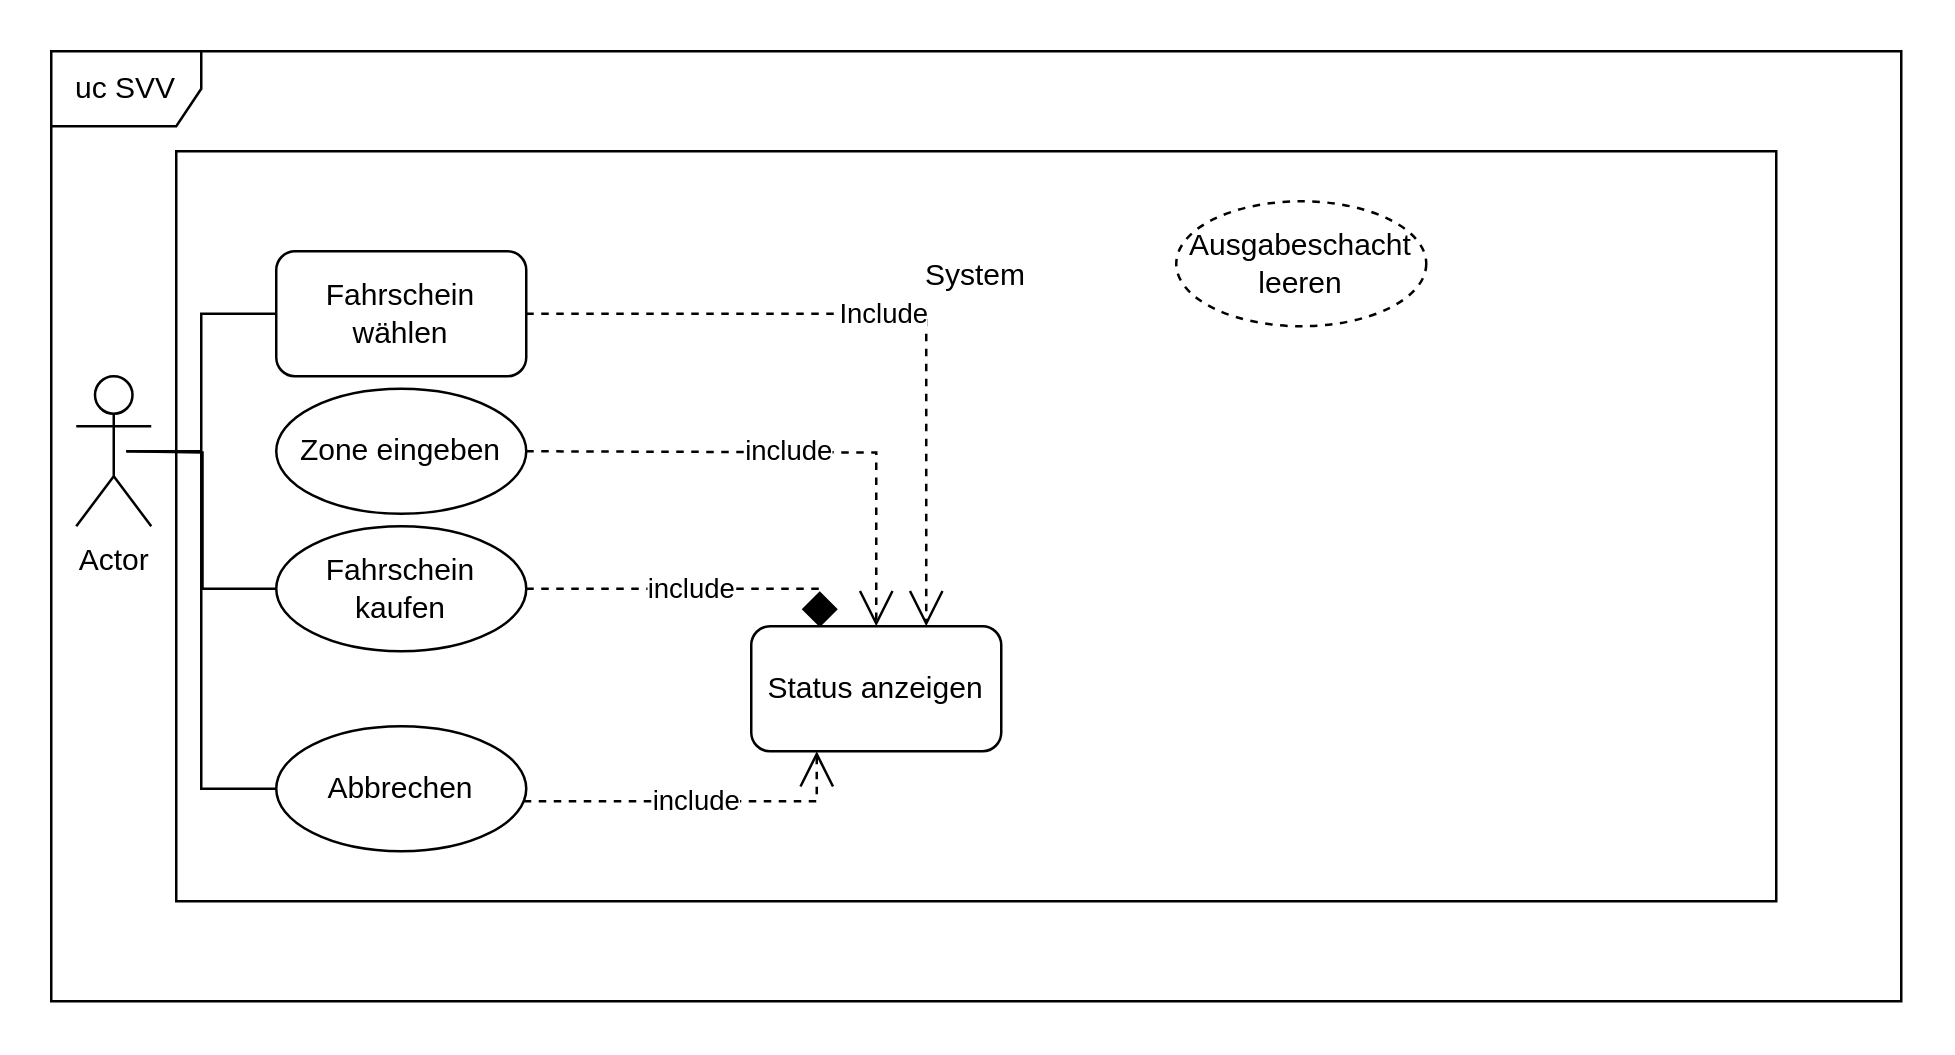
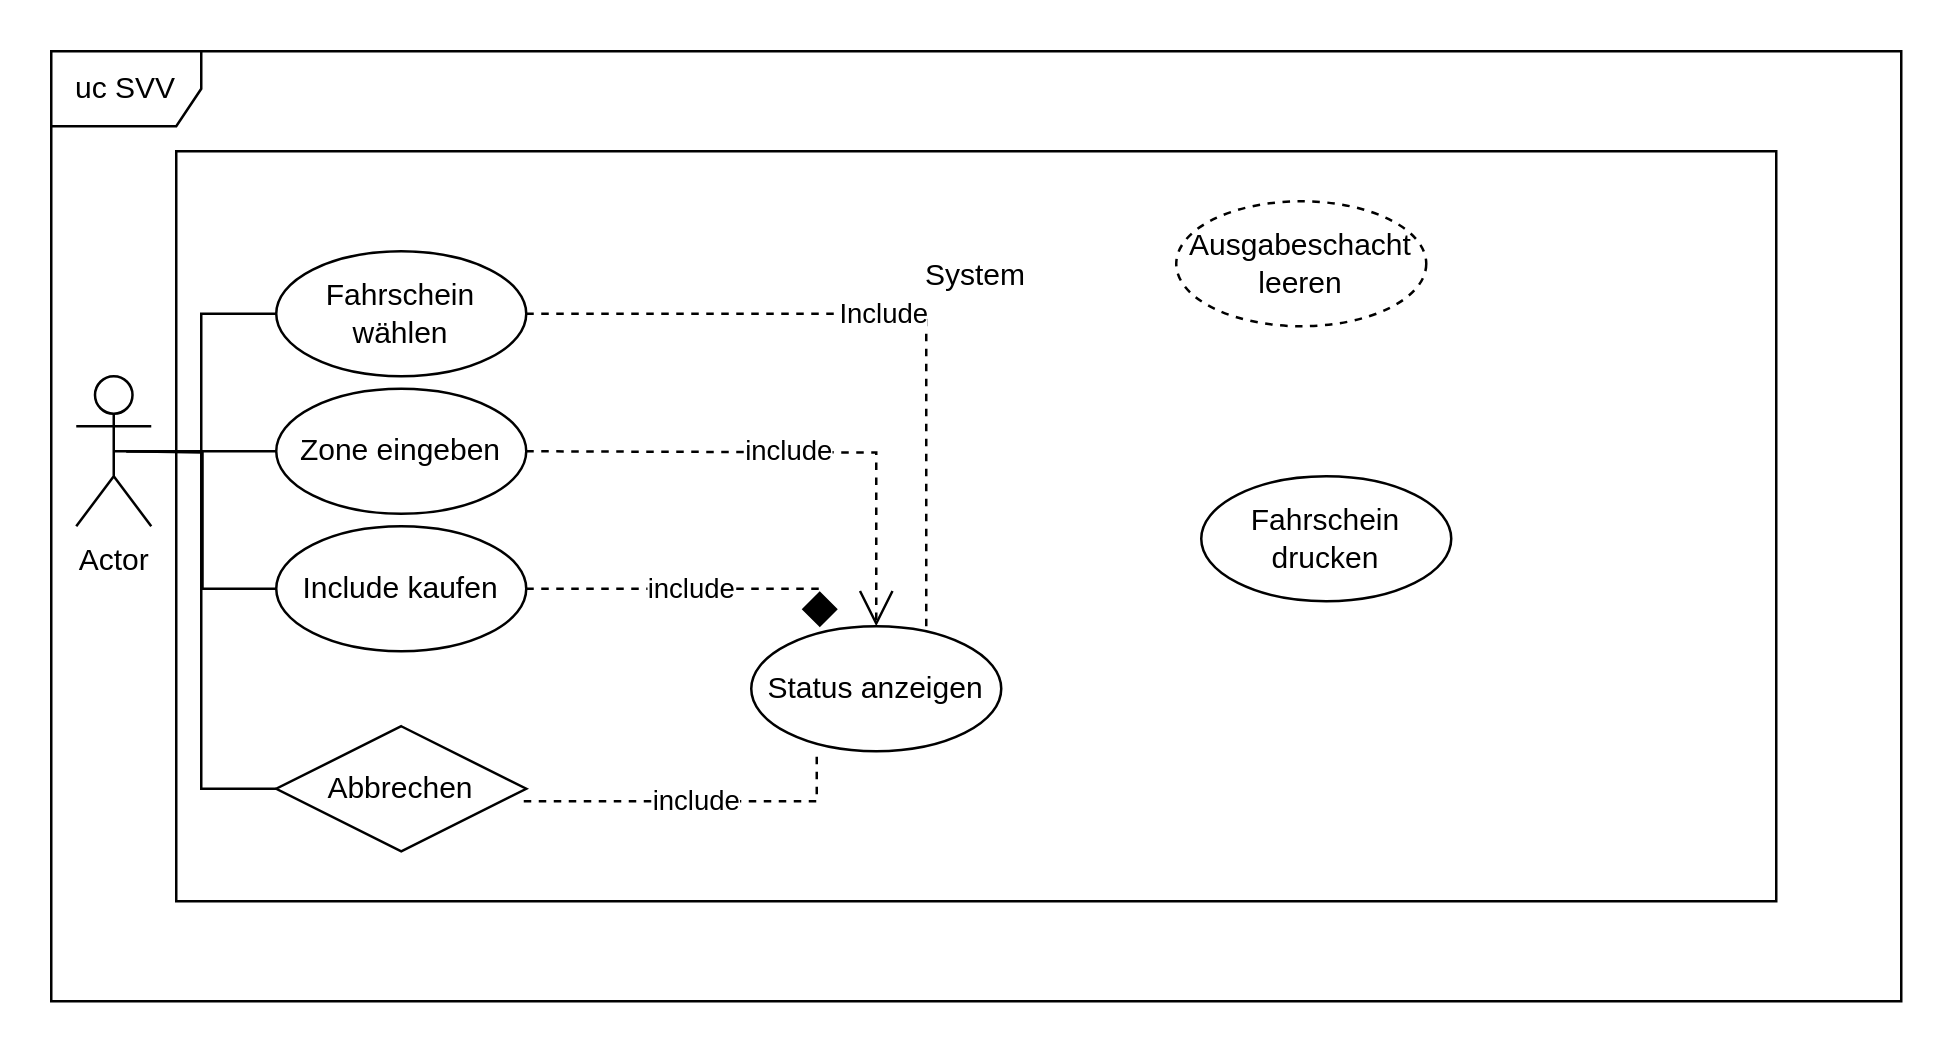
(401, 314) -> (401, 314)
none -> (241, 451)
none -> (1326, 539)
(401, 589) -> (401, 589)
(926, 617) -> (926, 620)
(876, 689) -> (876, 689)
(817, 760) -> (817, 757)
(401, 789) -> (401, 789)
